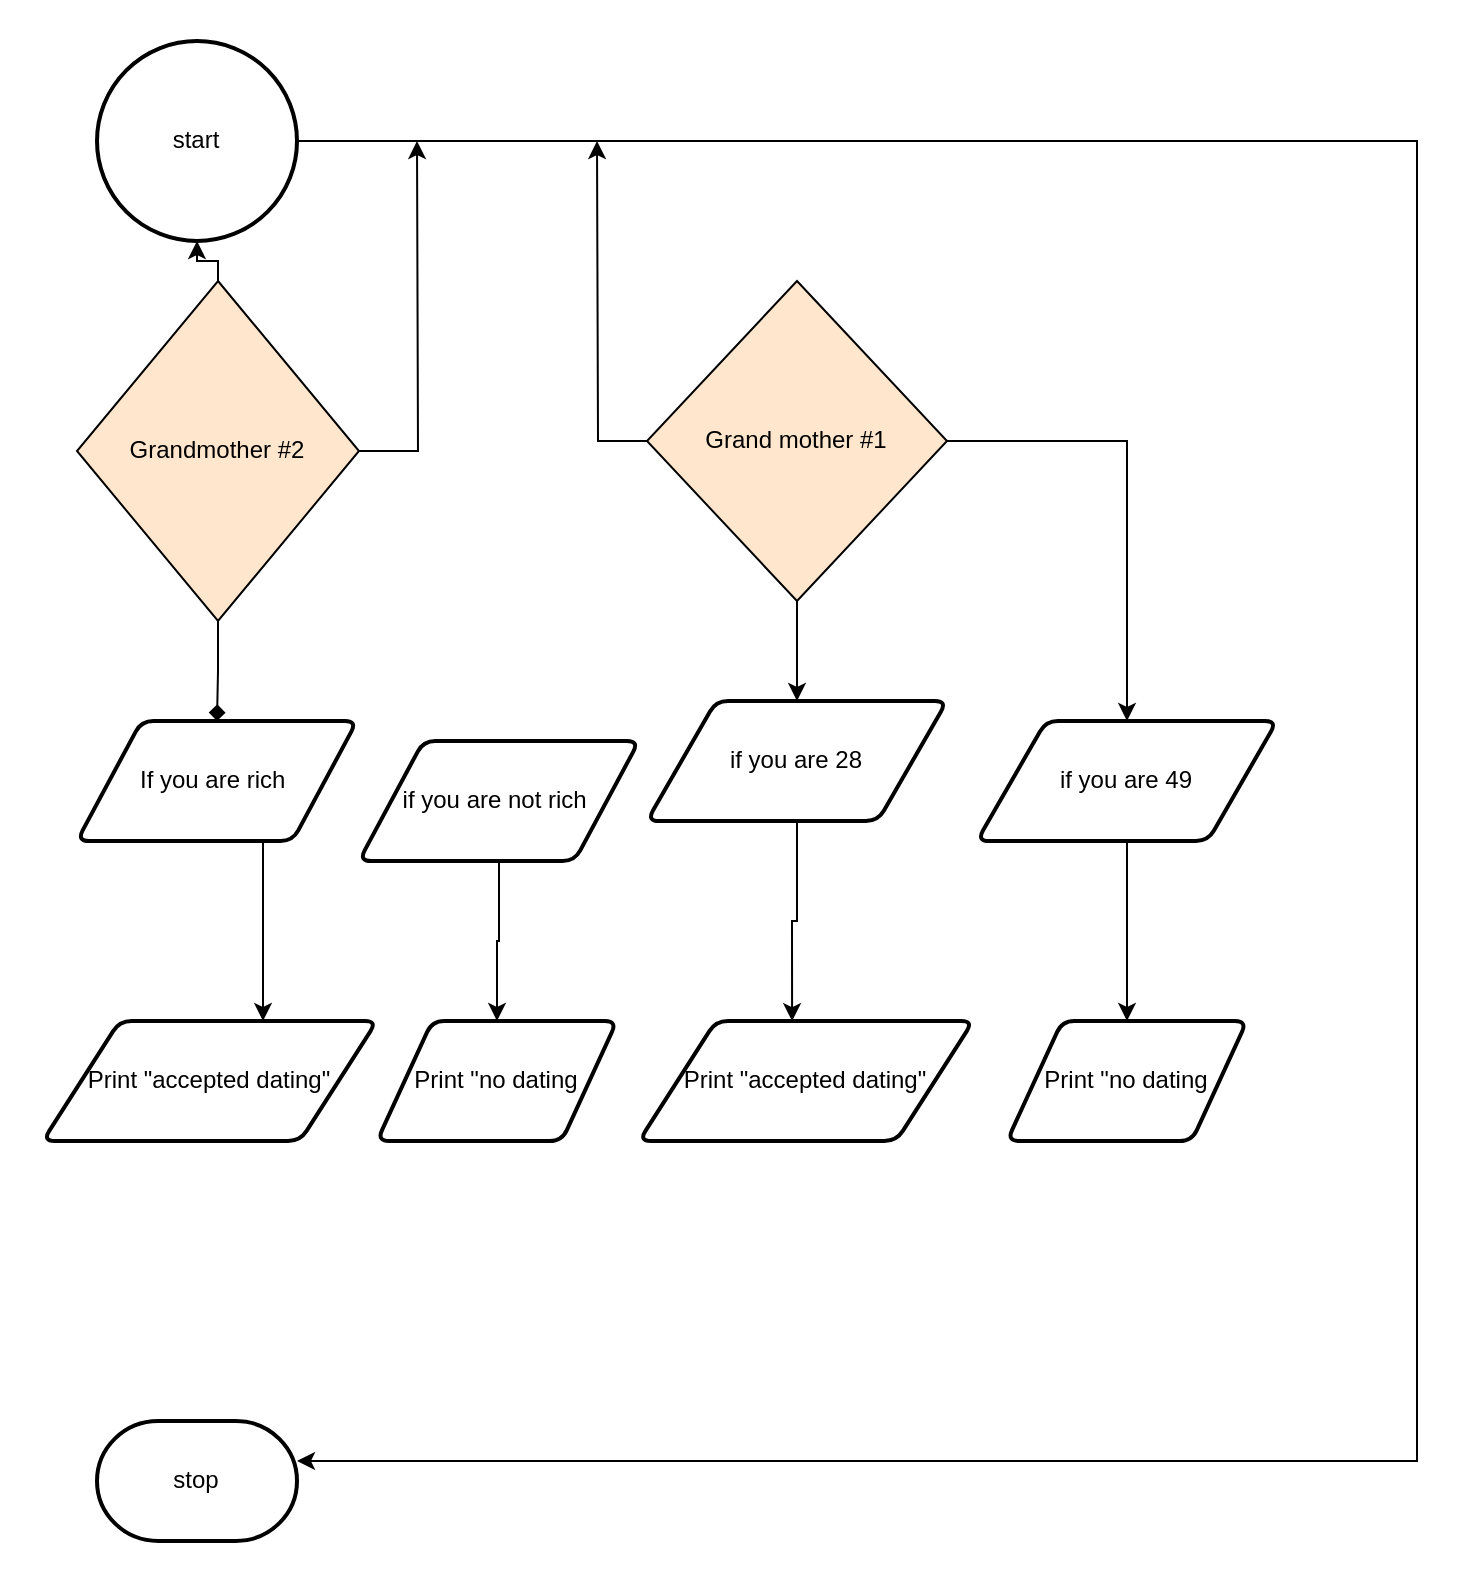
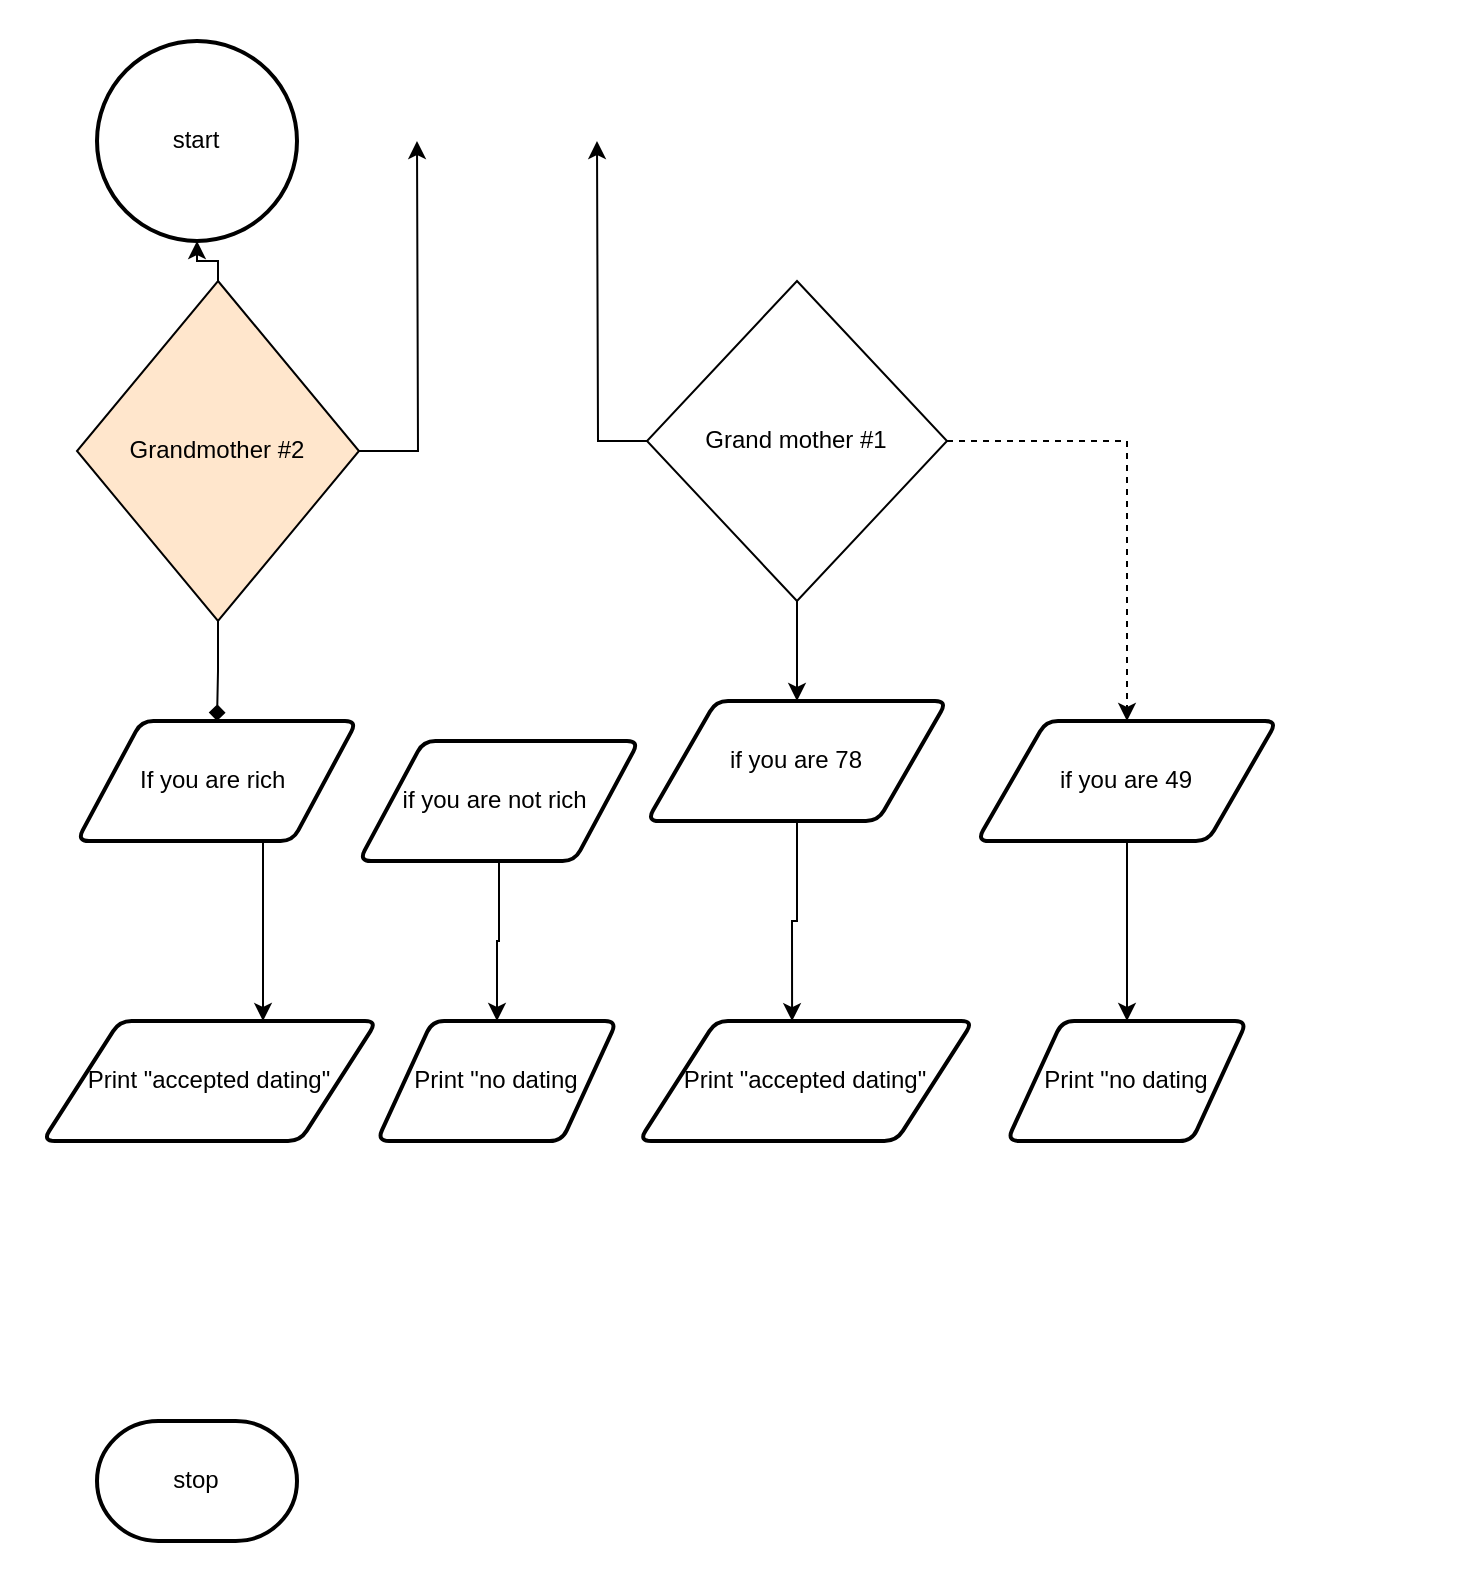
(797, 441) -> (797, 441)
(1127, 485) -> (1127, 485)
(797, 761) -> (797, 761)
(1417, 794) -> none
